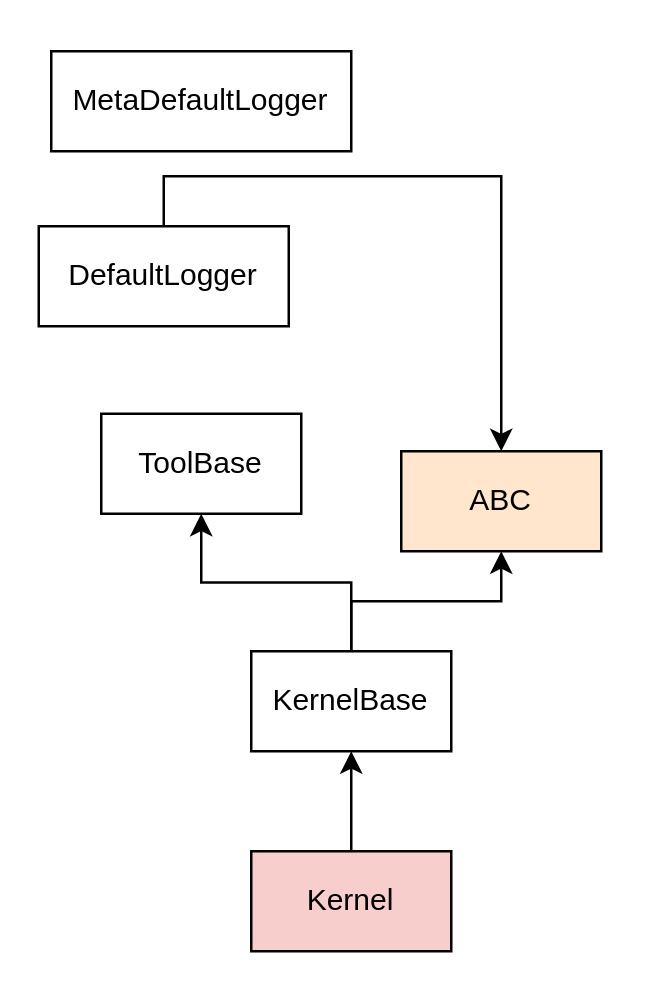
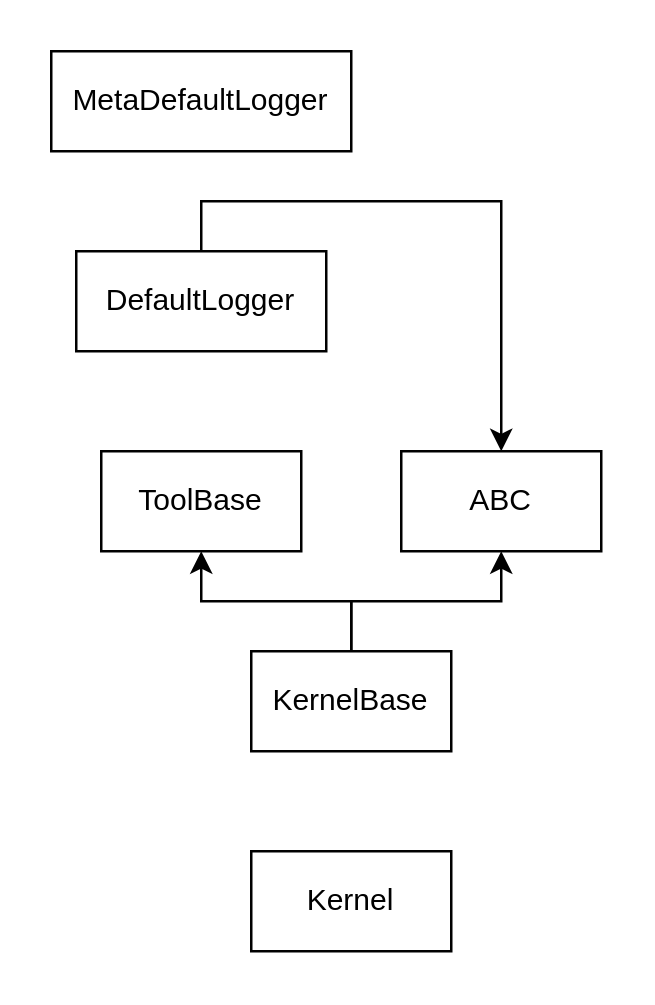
(164, 276) -> (201, 301)
(201, 464) -> (201, 501)
(501, 501) -> (501, 501)
(351, 809) -> none
(351, 901) -> (351, 901)
